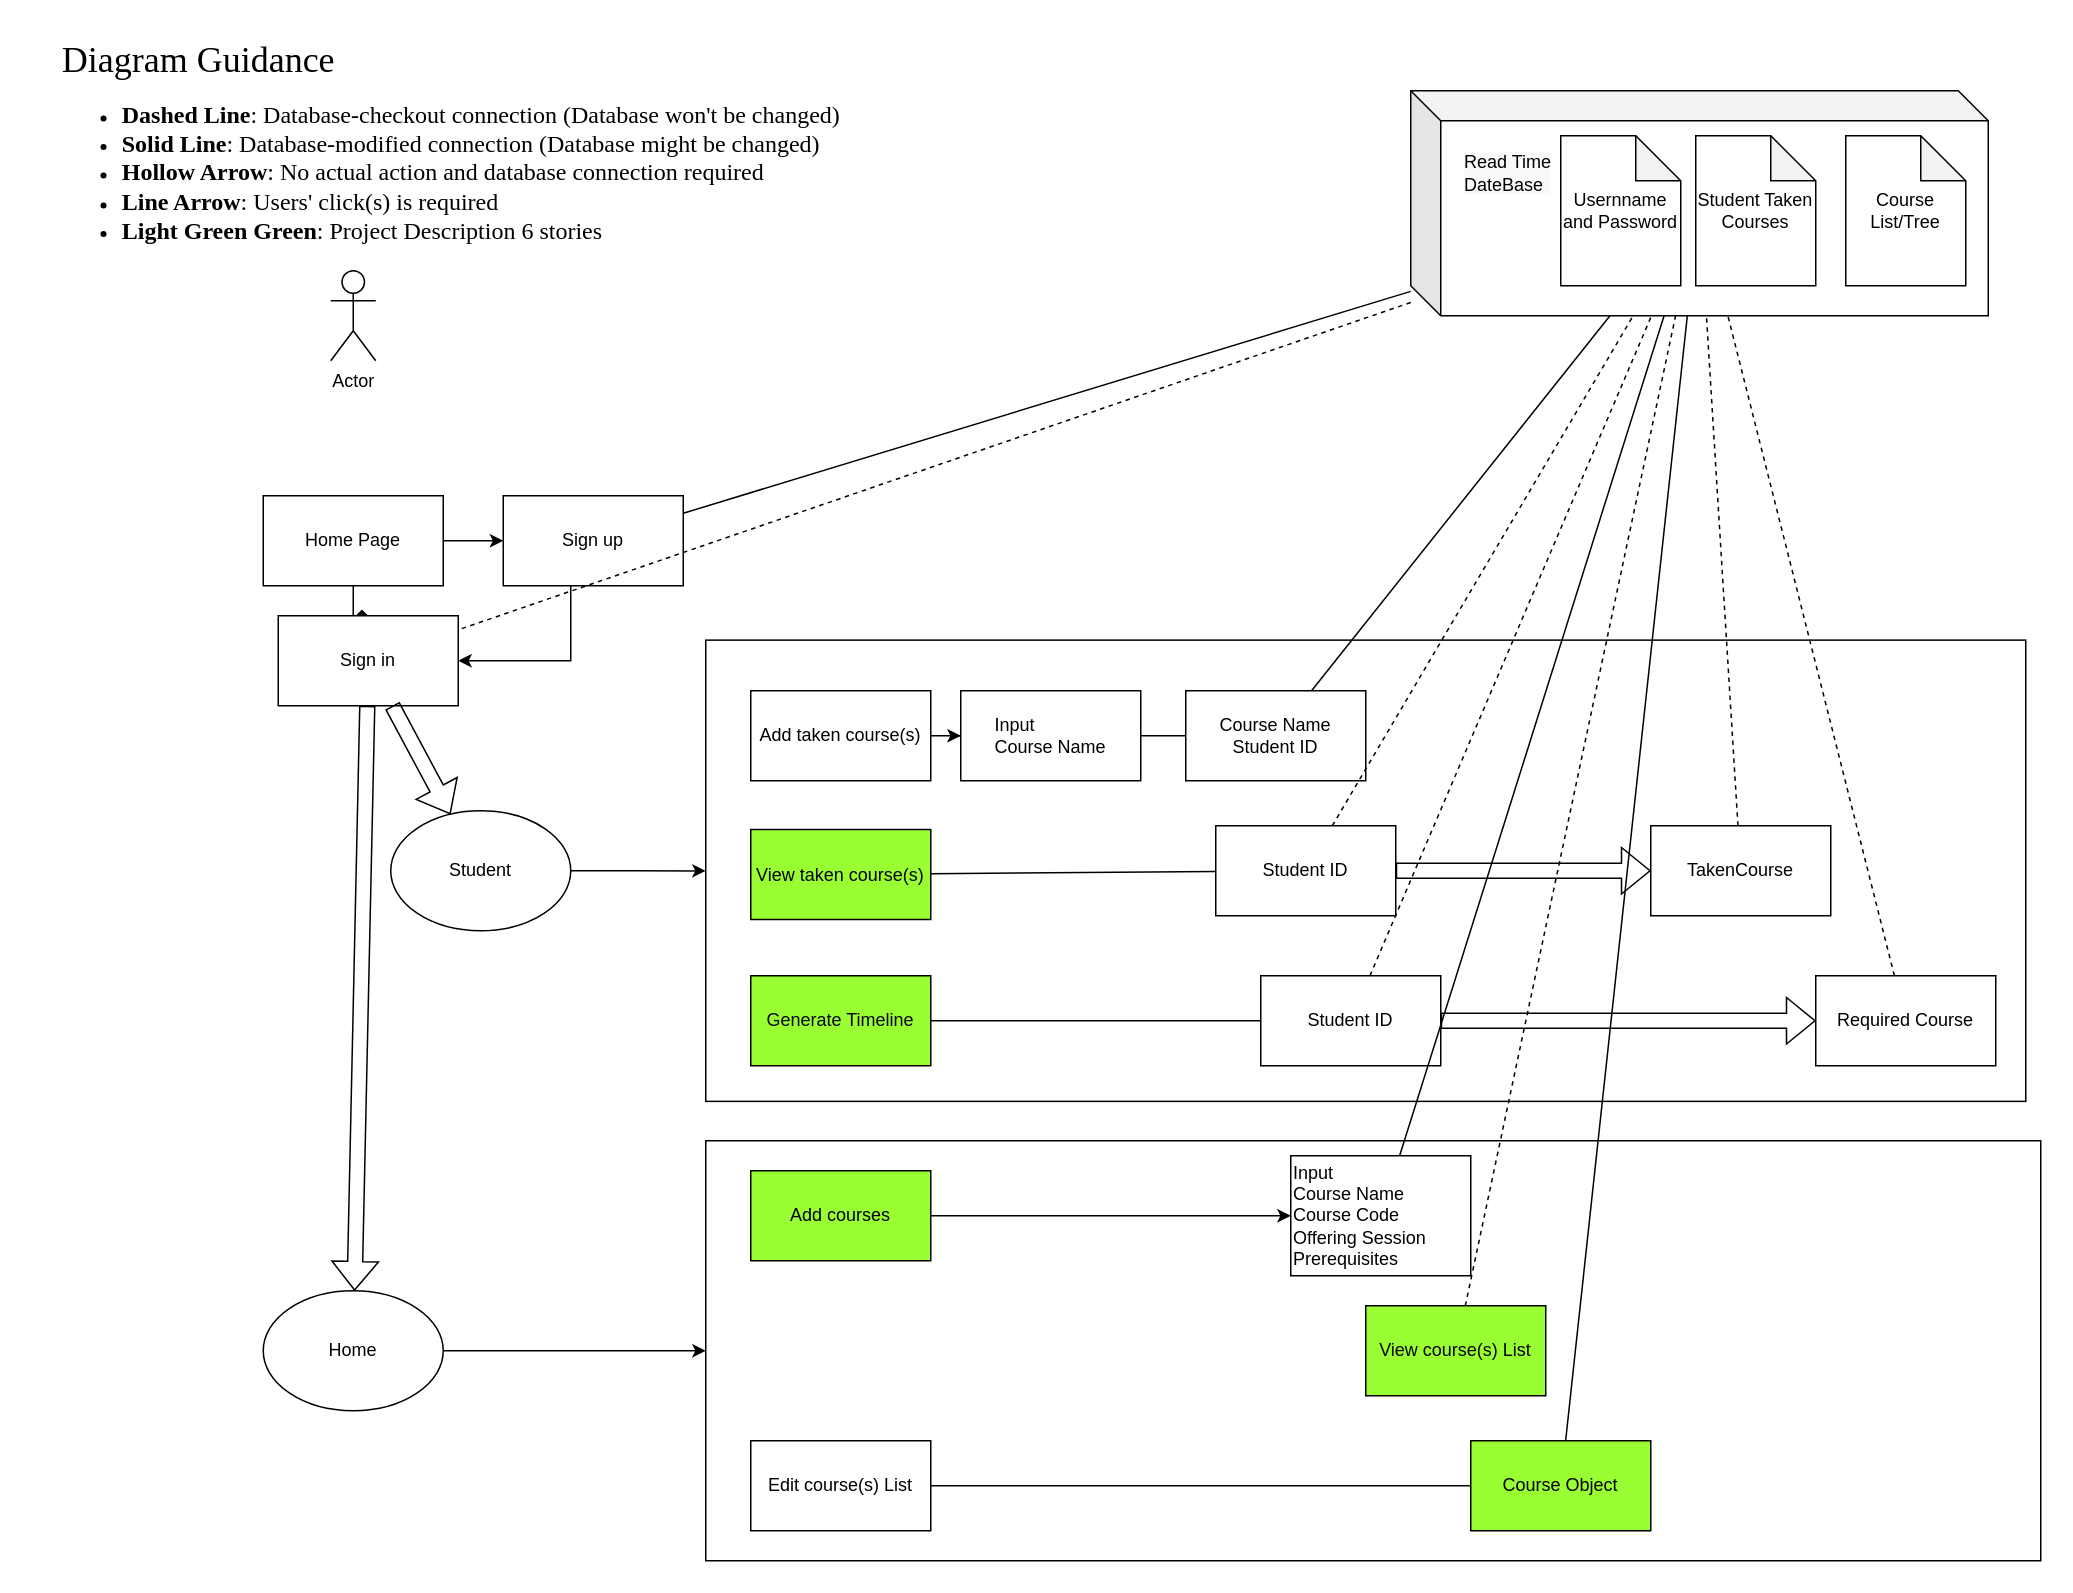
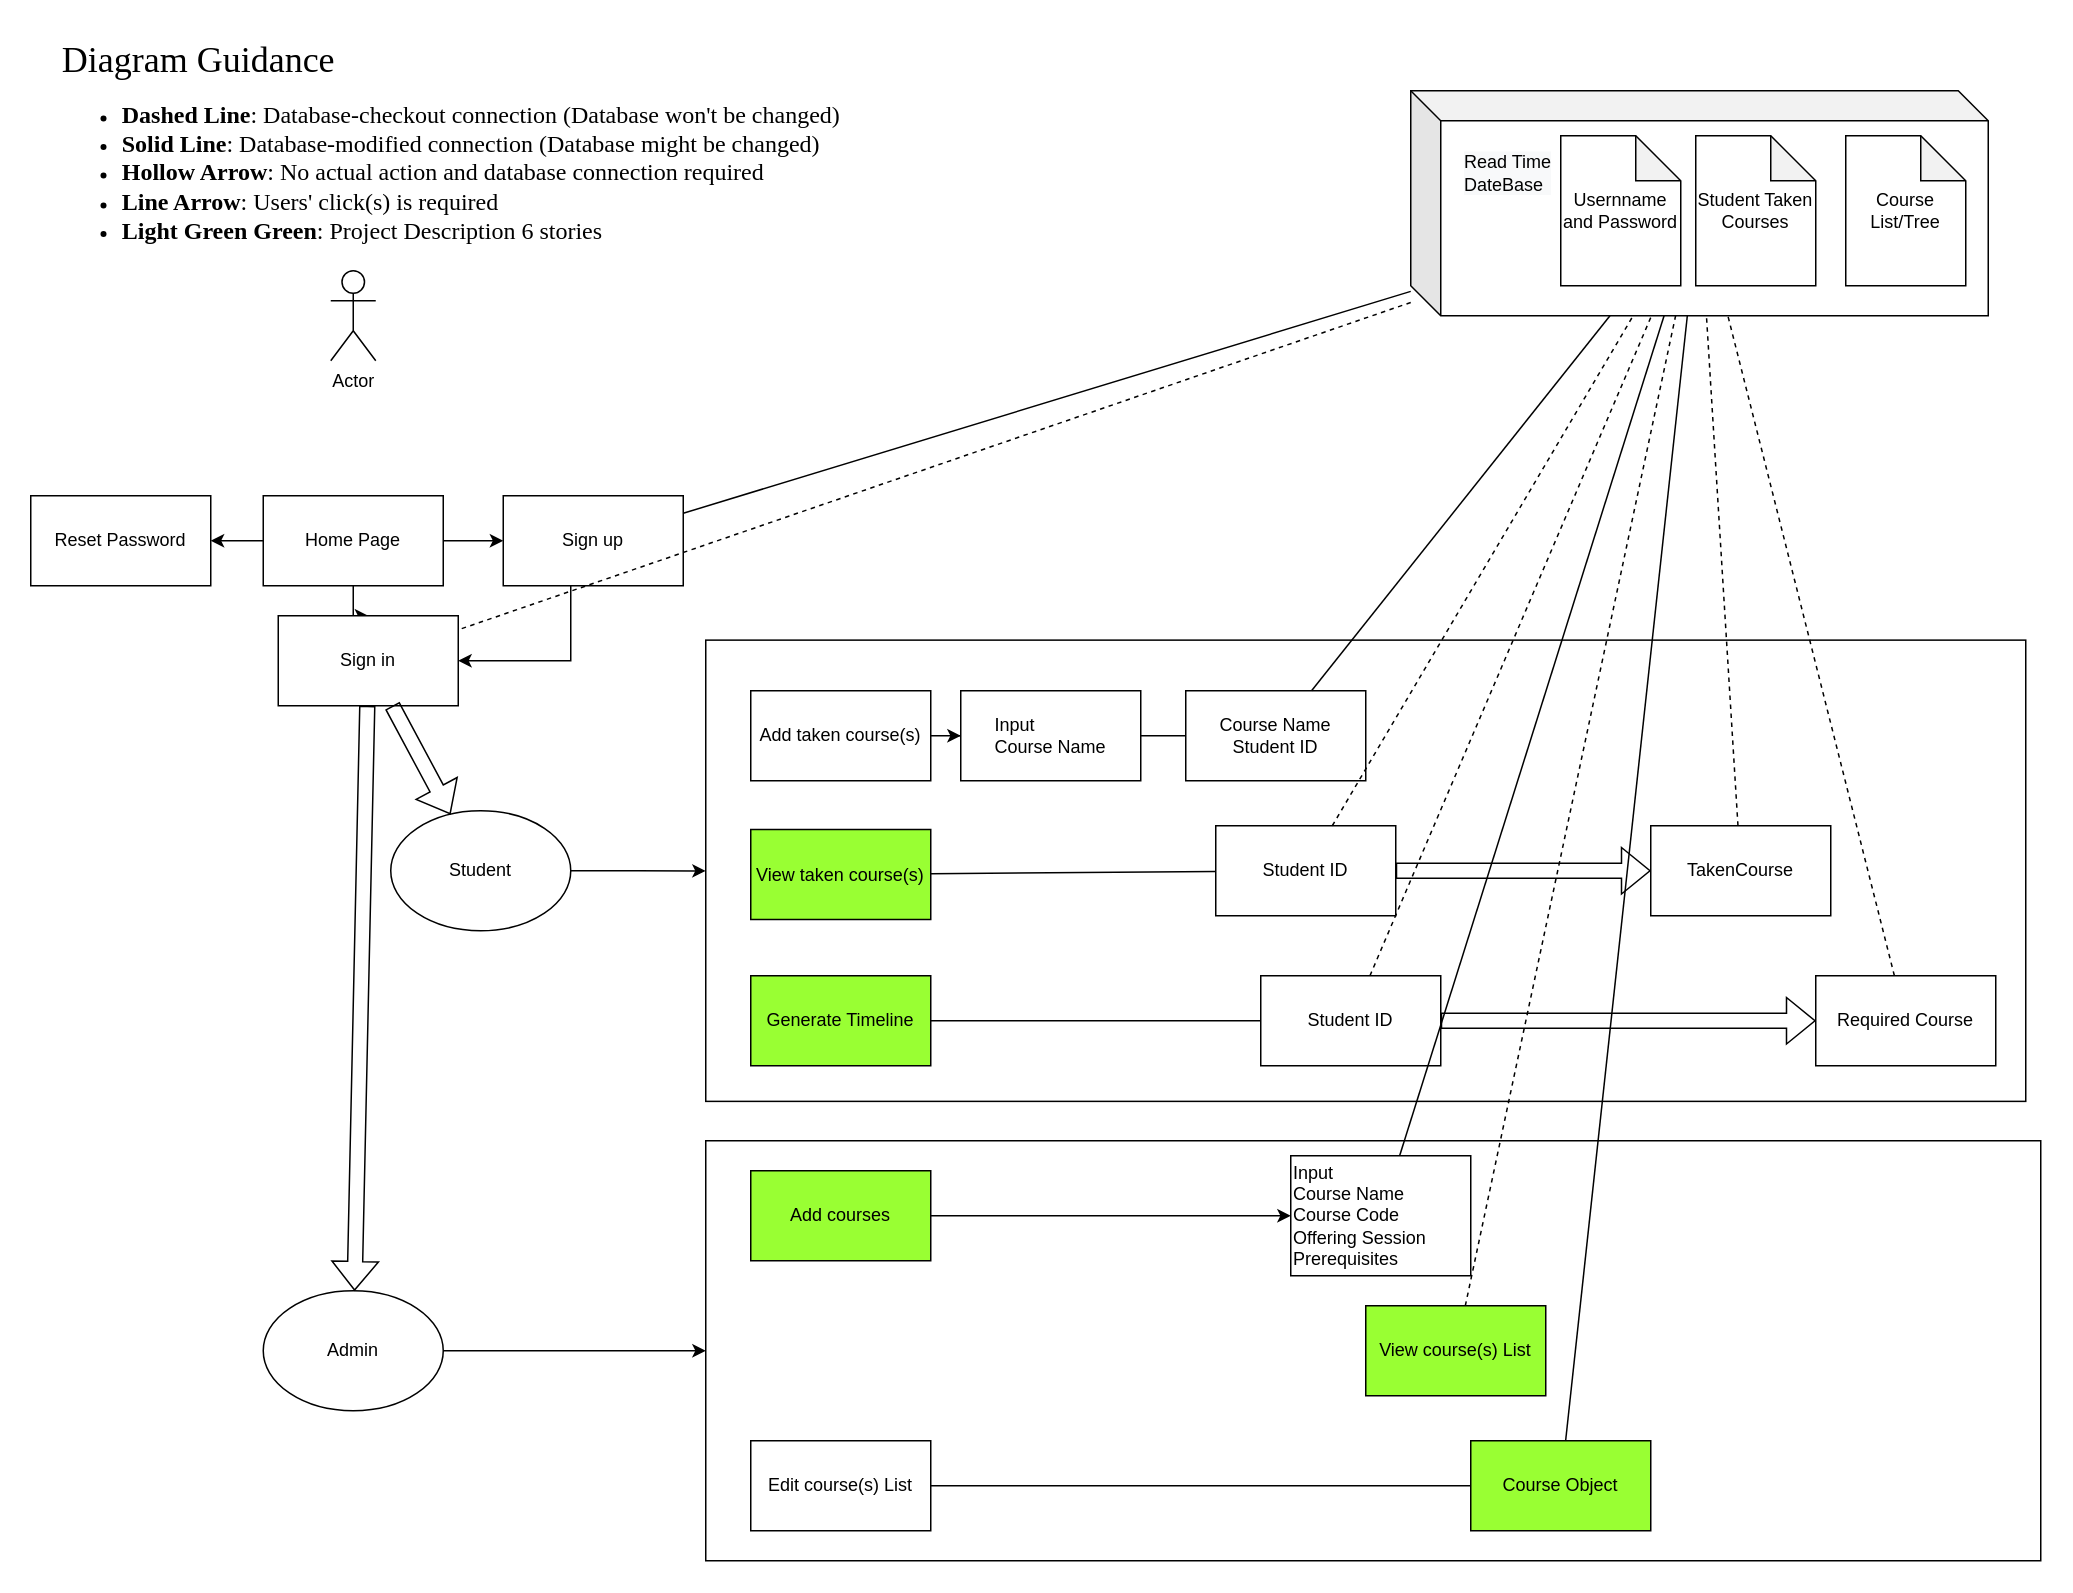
none -> (121, 541)
none -> (235, 541)
(353, 609) -> (353, 609)
(353, 1351) -> (353, 1351)
